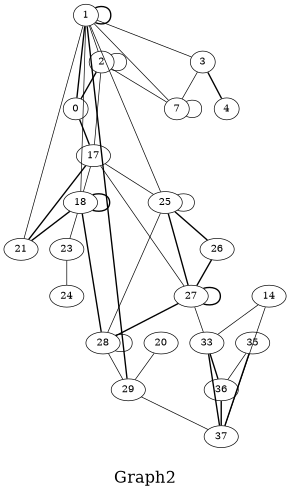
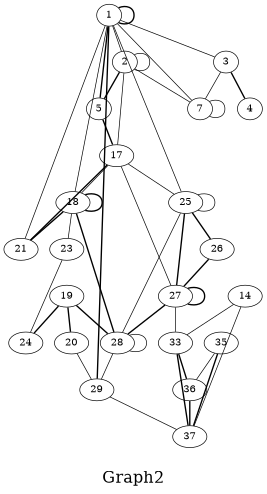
(76, 109) -> (99, 109)
none -> (67, 296)
